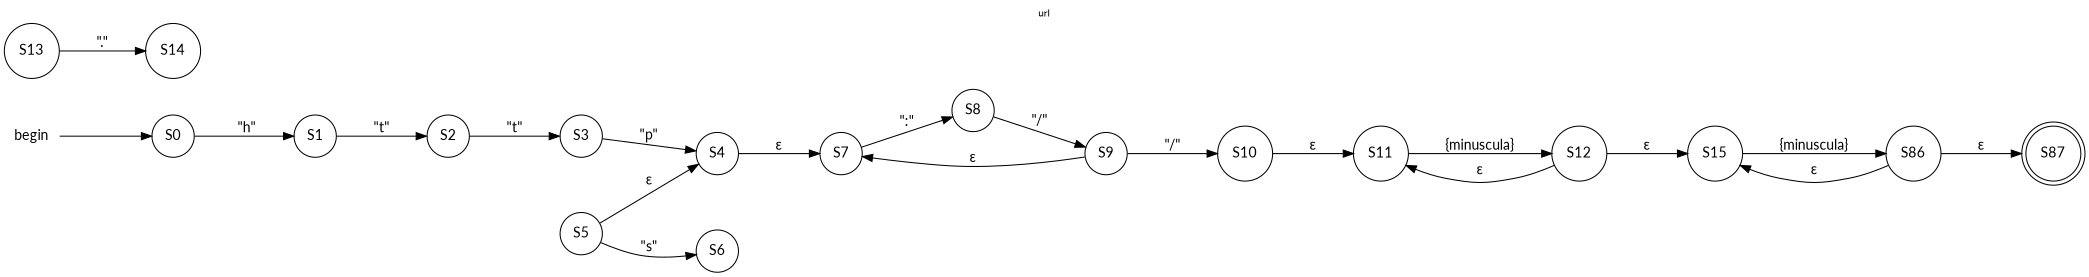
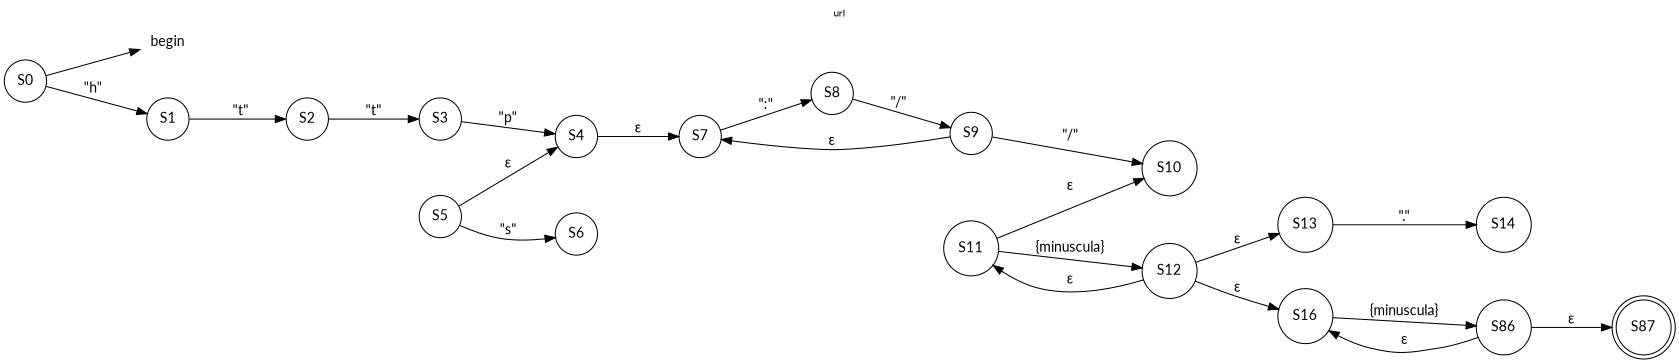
(100, 136) -> (88, 64)
(1308, 154) -> (1065, 210)
(1715, 154) -> (1305, 316)
none -> (1233, 250)
